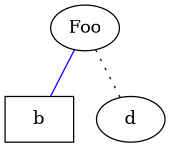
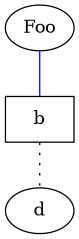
(108, 74) -> (40, 165)
